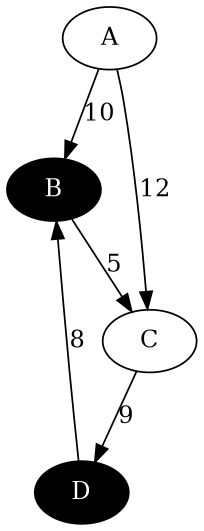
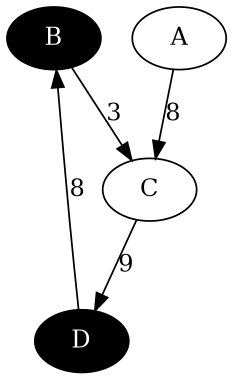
(85, 106) -> none
(156, 190) -> (174, 114)
(115, 265) -> (115, 114)
